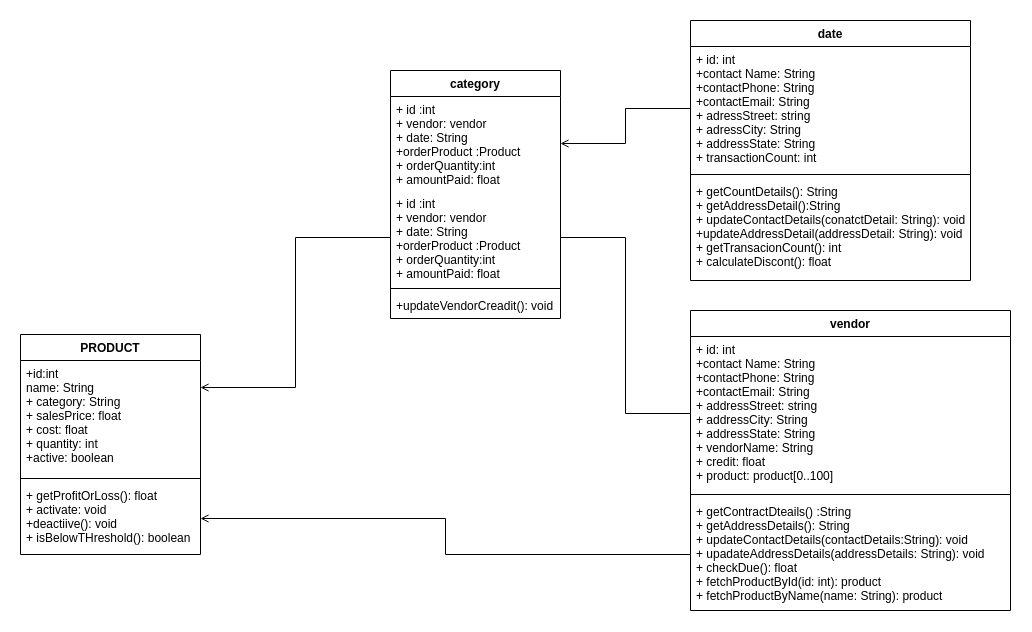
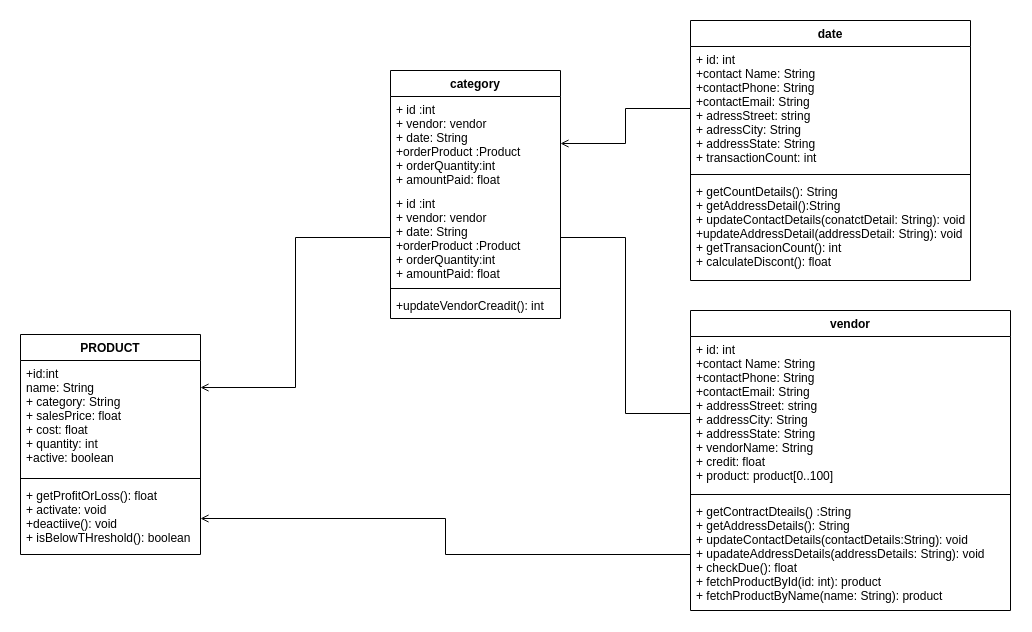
(484, 306) -> (480, 306)
